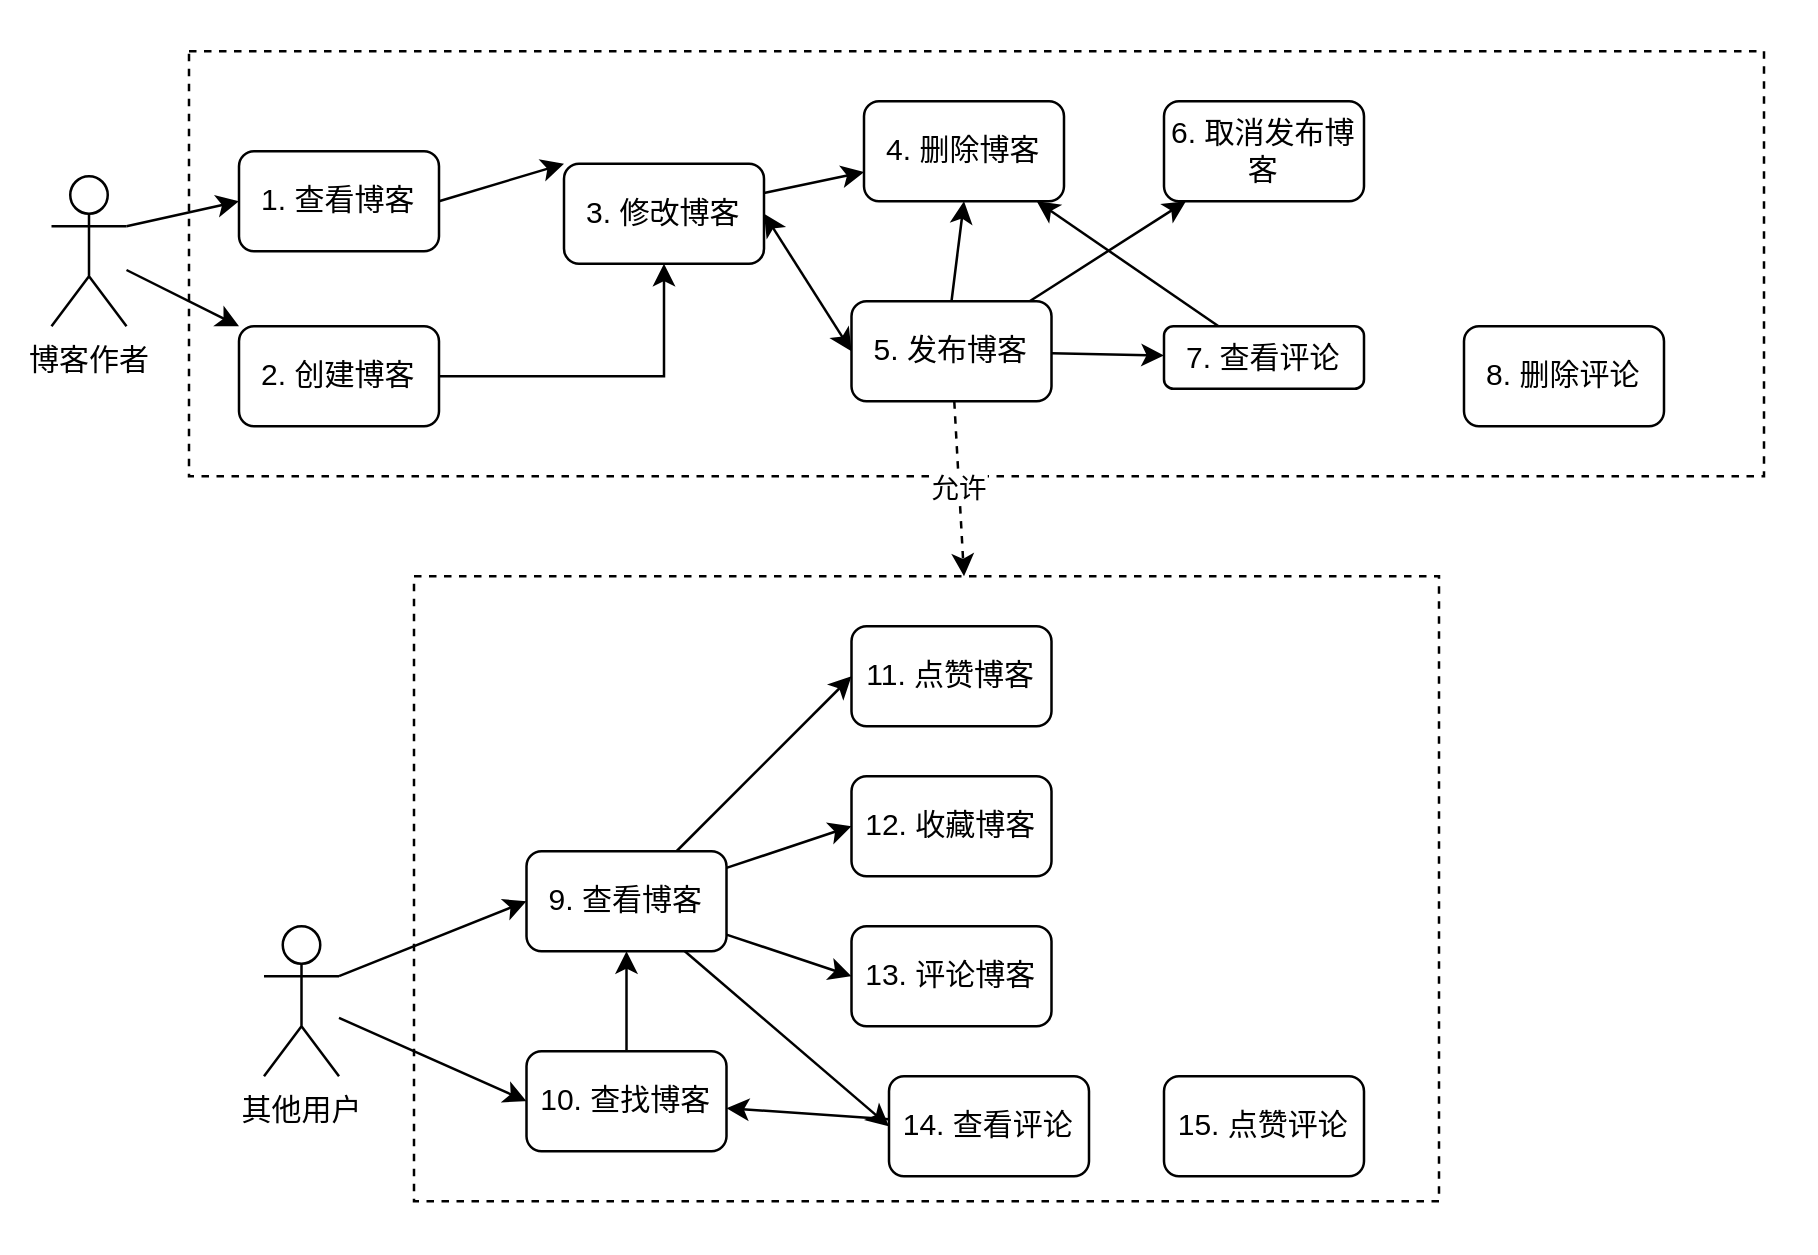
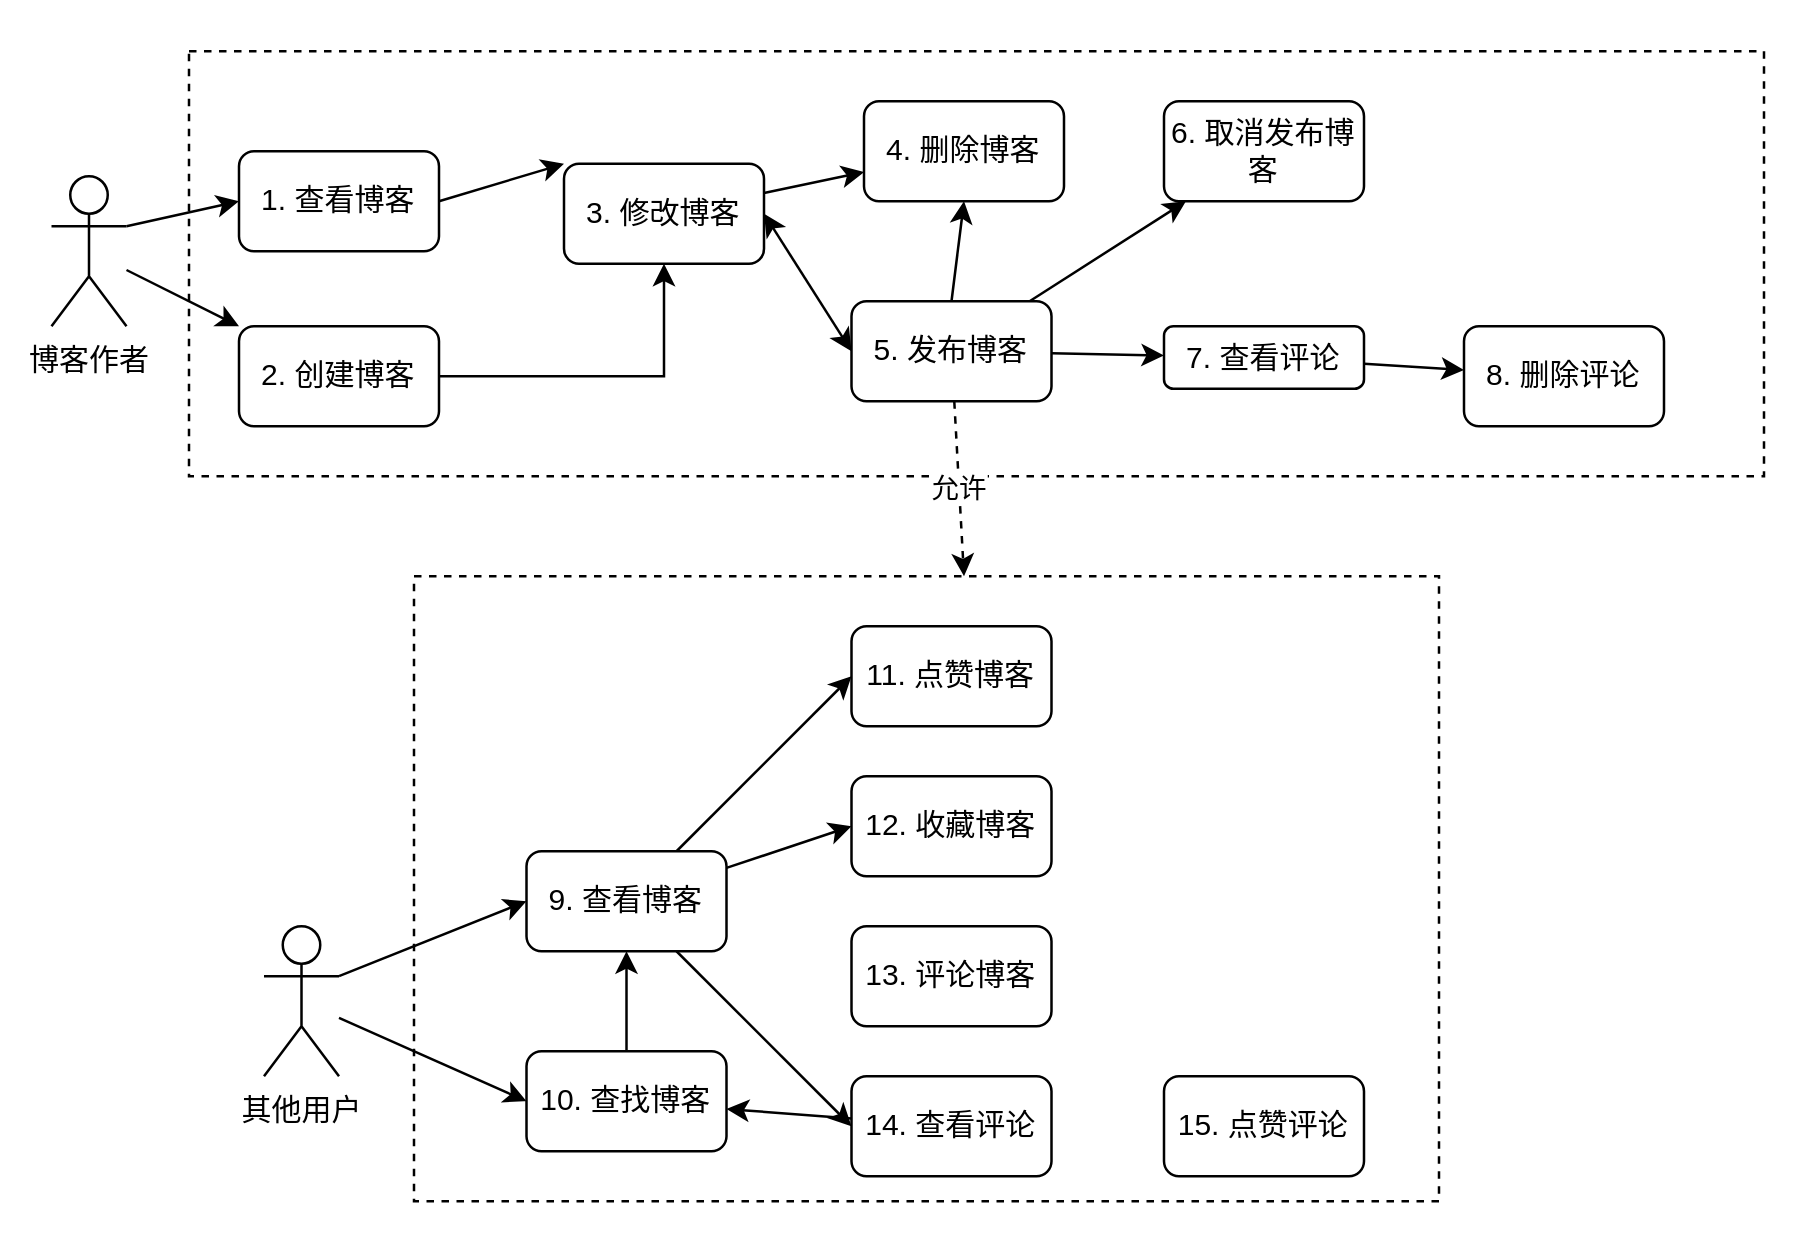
(1165, 290) -> (1406, 366)
(781, 953) -> none
(989, 1126) -> (951, 1126)
